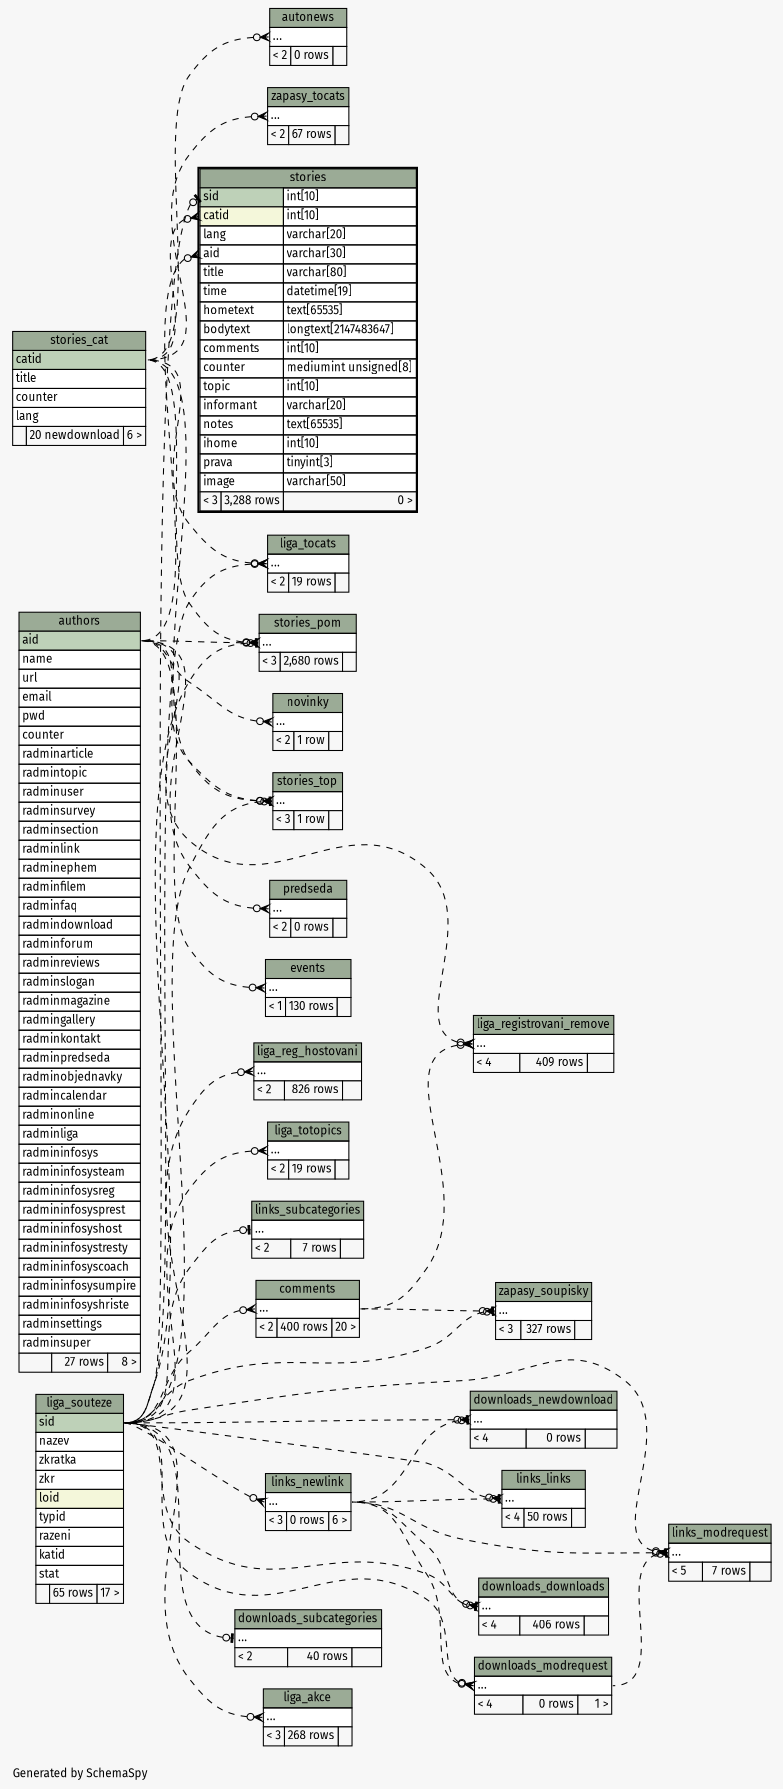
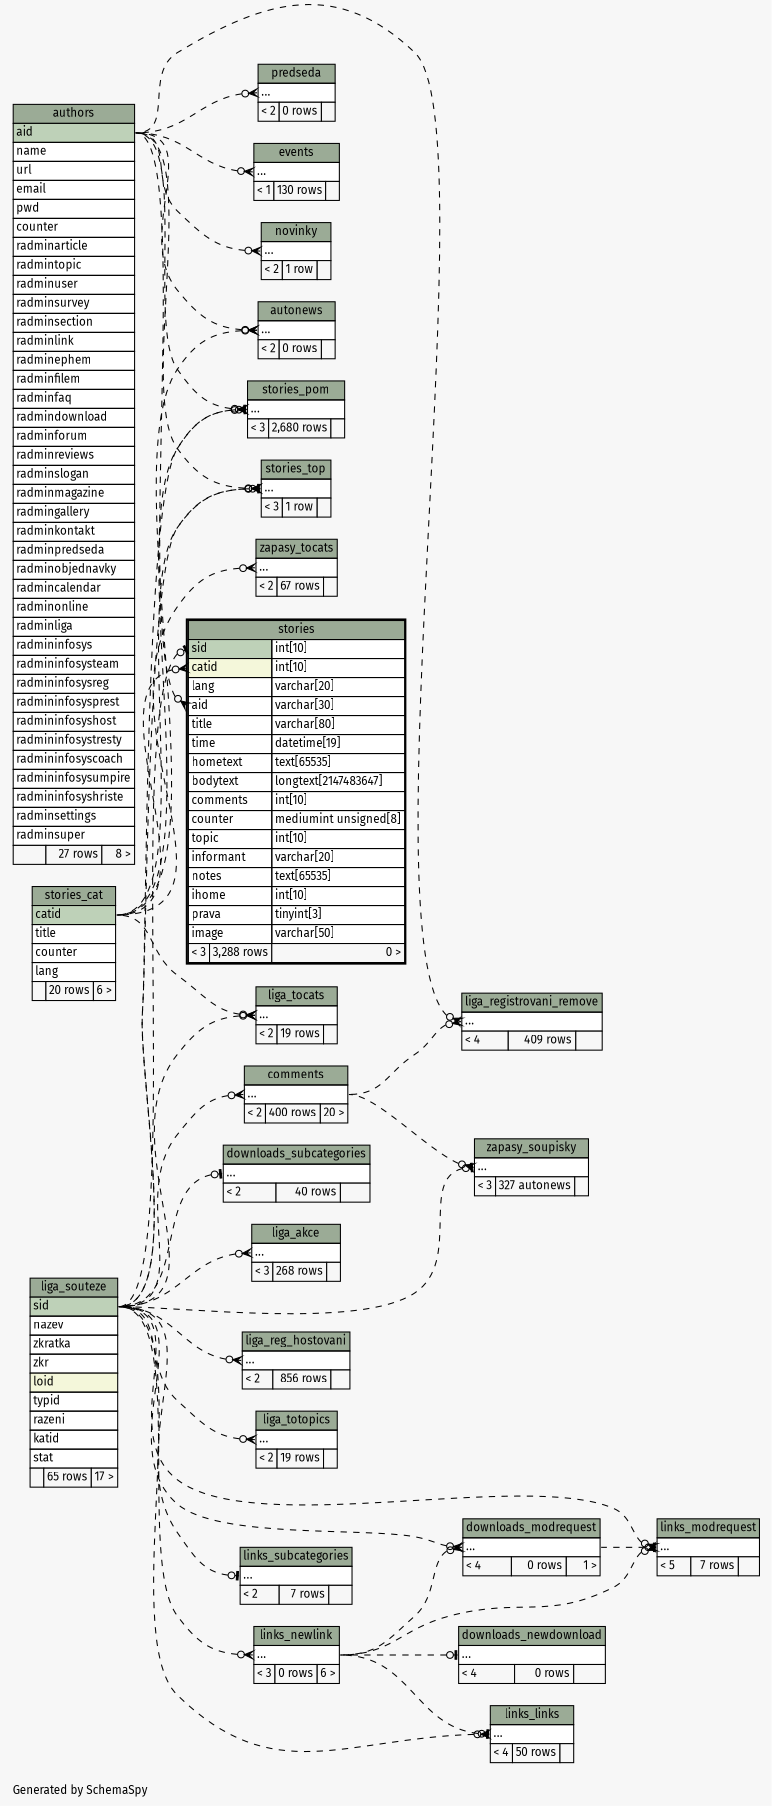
none -> (175, 285)
(75, 435) -> (70, 991)
(316, 1090) -> (304, 1379)
(549, 1329) -> (535, 1186)
(289, 1421) -> none
(543, 1607) -> none
